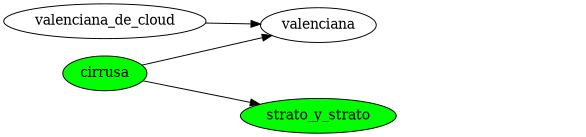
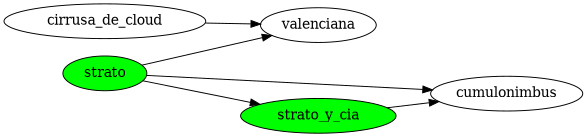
(105, 21) -> (105, 21)
(105, 73) -> (105, 73)
none -> (507, 94)
(318, 116) -> (318, 116)
